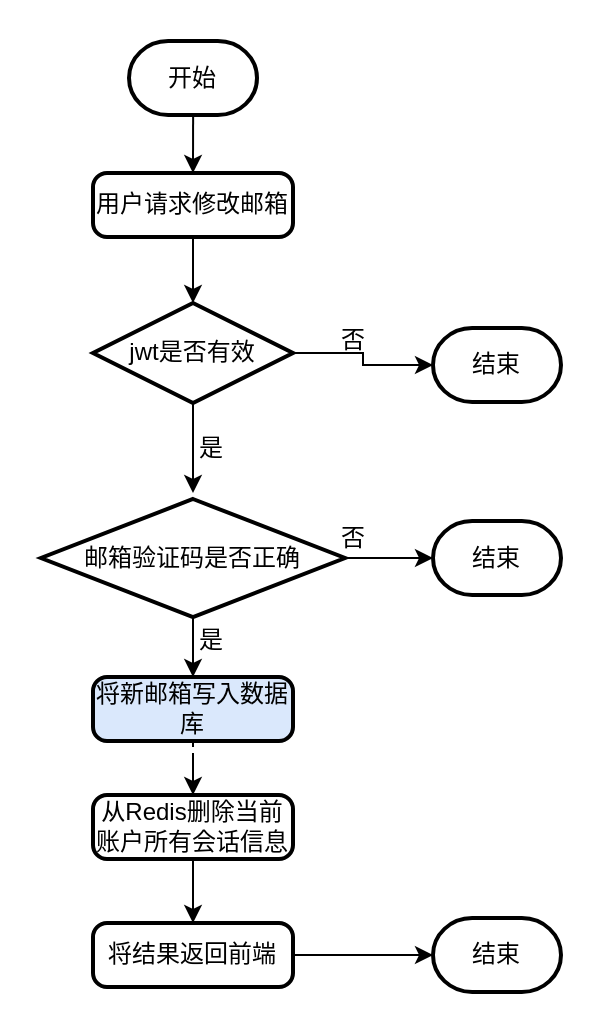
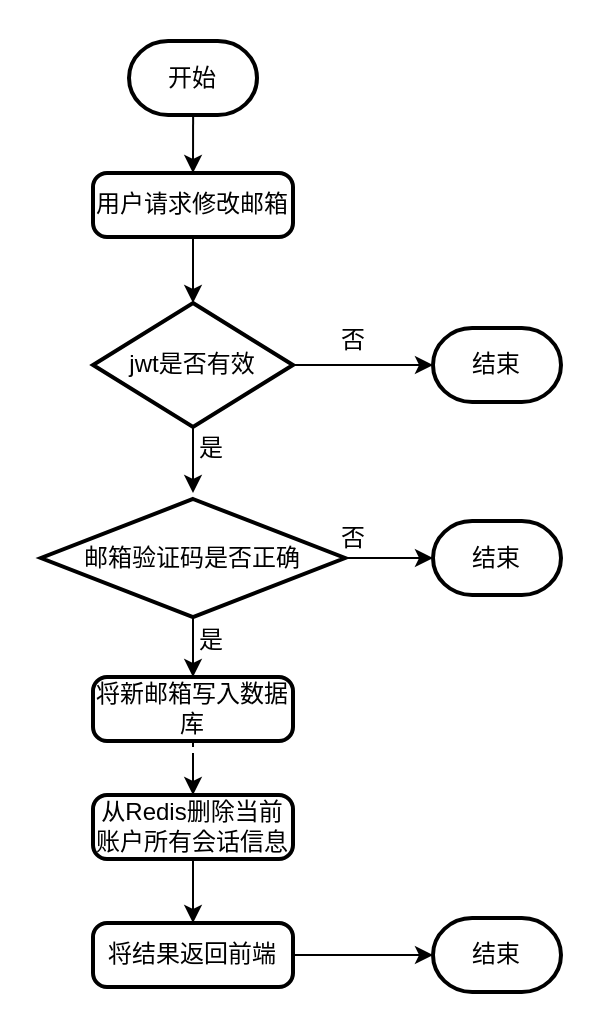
(193, 353) -> (193, 365)
(193, 709) -> (193, 709)
